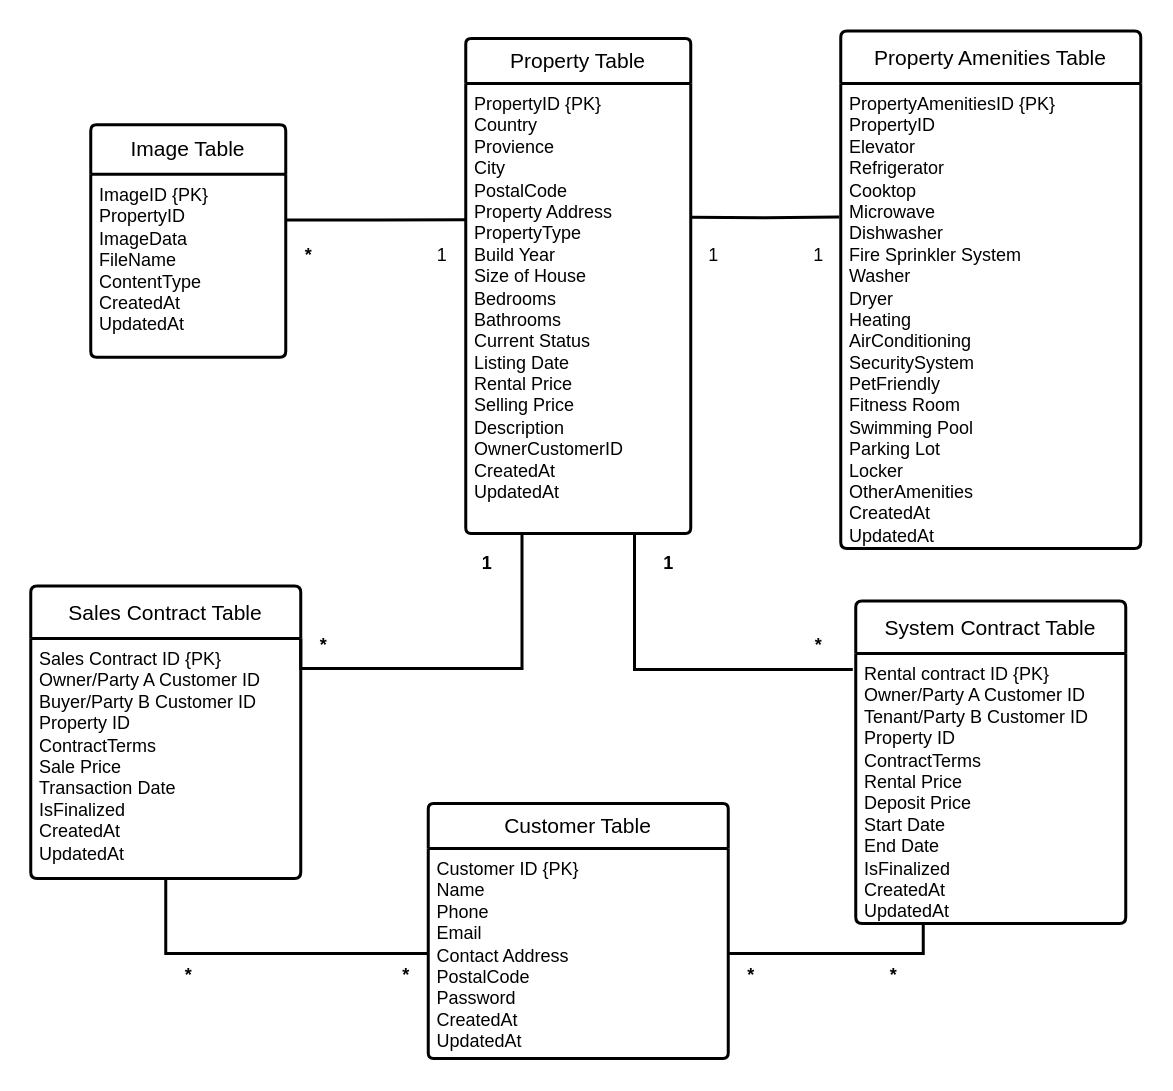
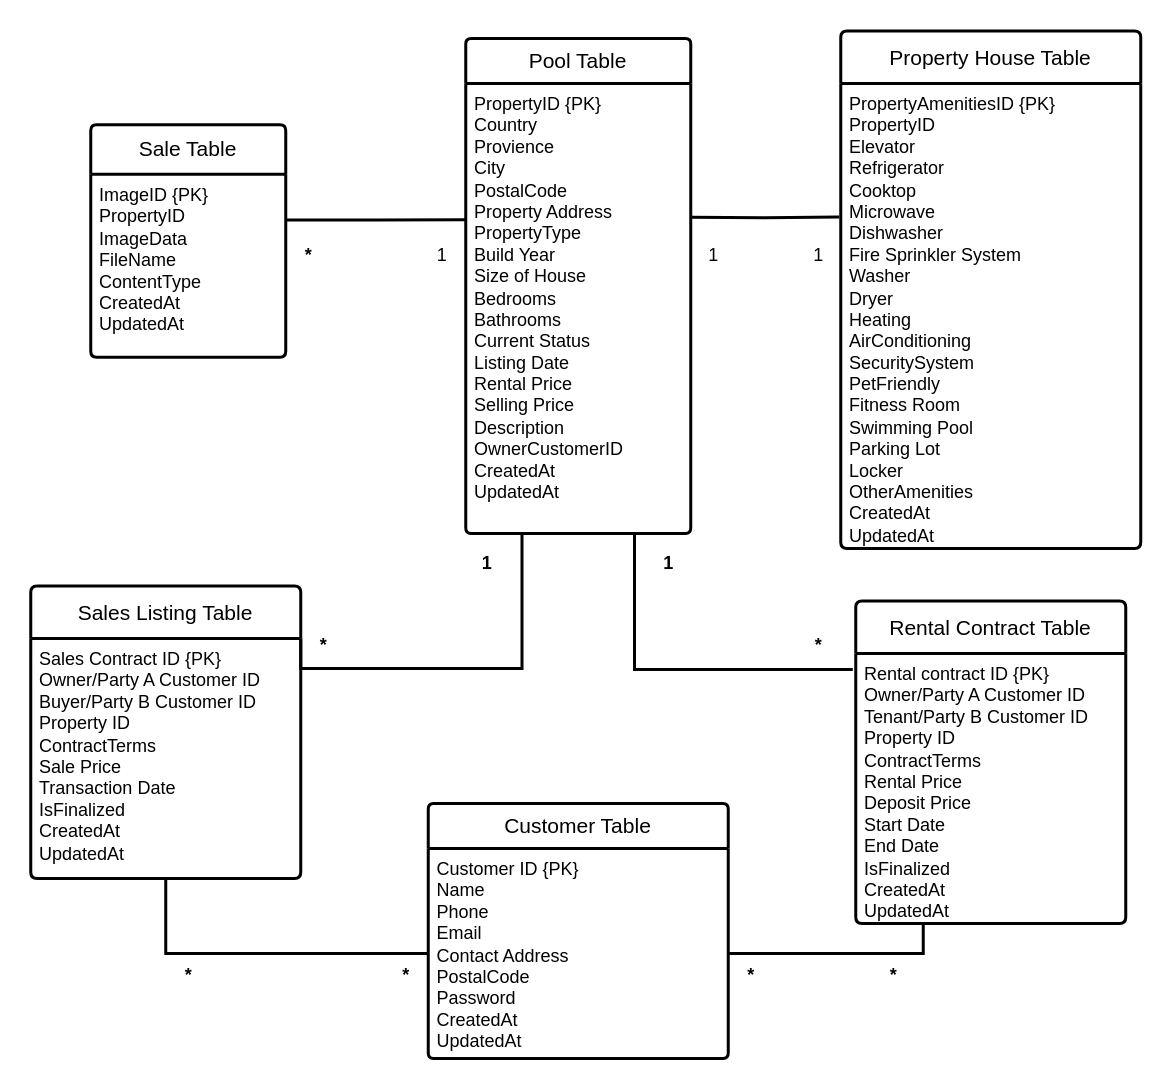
(991, 58) -> (991, 58)
(578, 61) -> (578, 61)
(188, 149) -> (188, 149)
(166, 613) -> (166, 613)
(991, 628) -> (991, 628)
